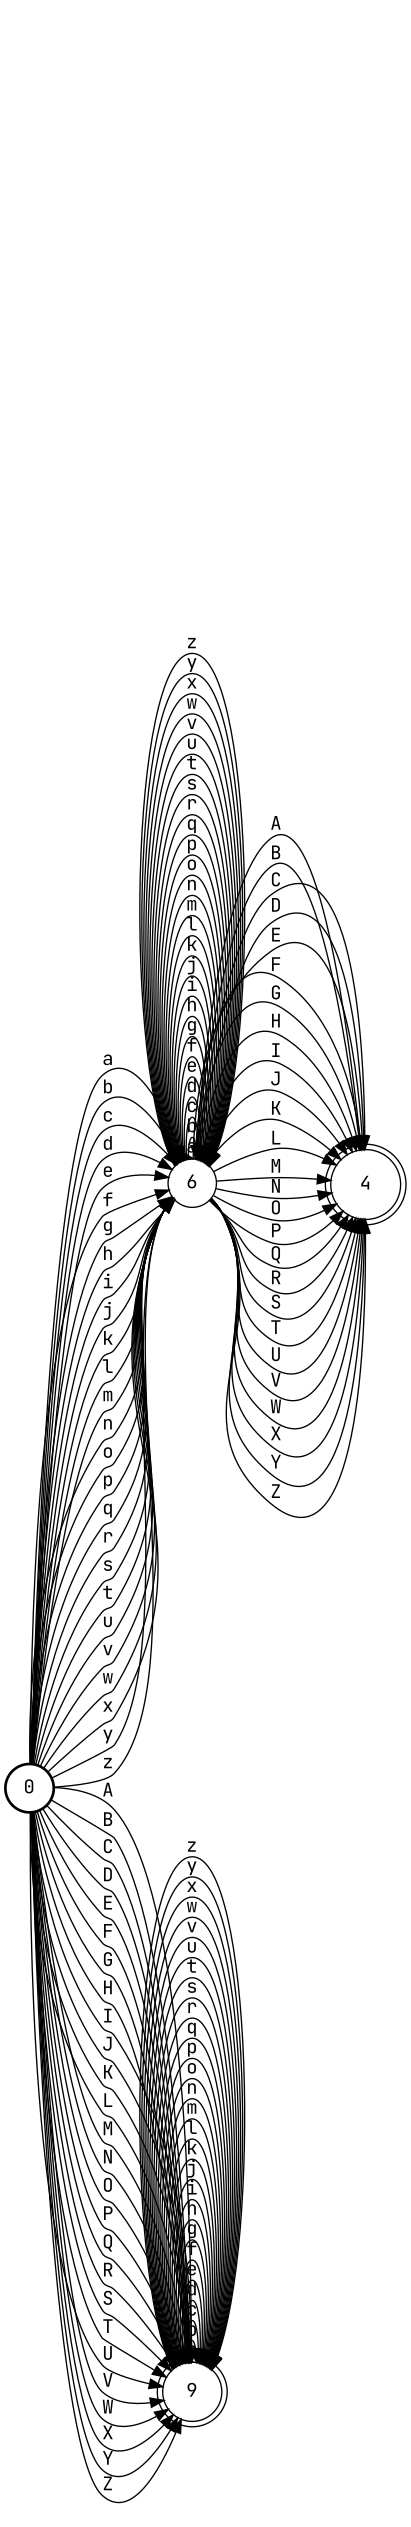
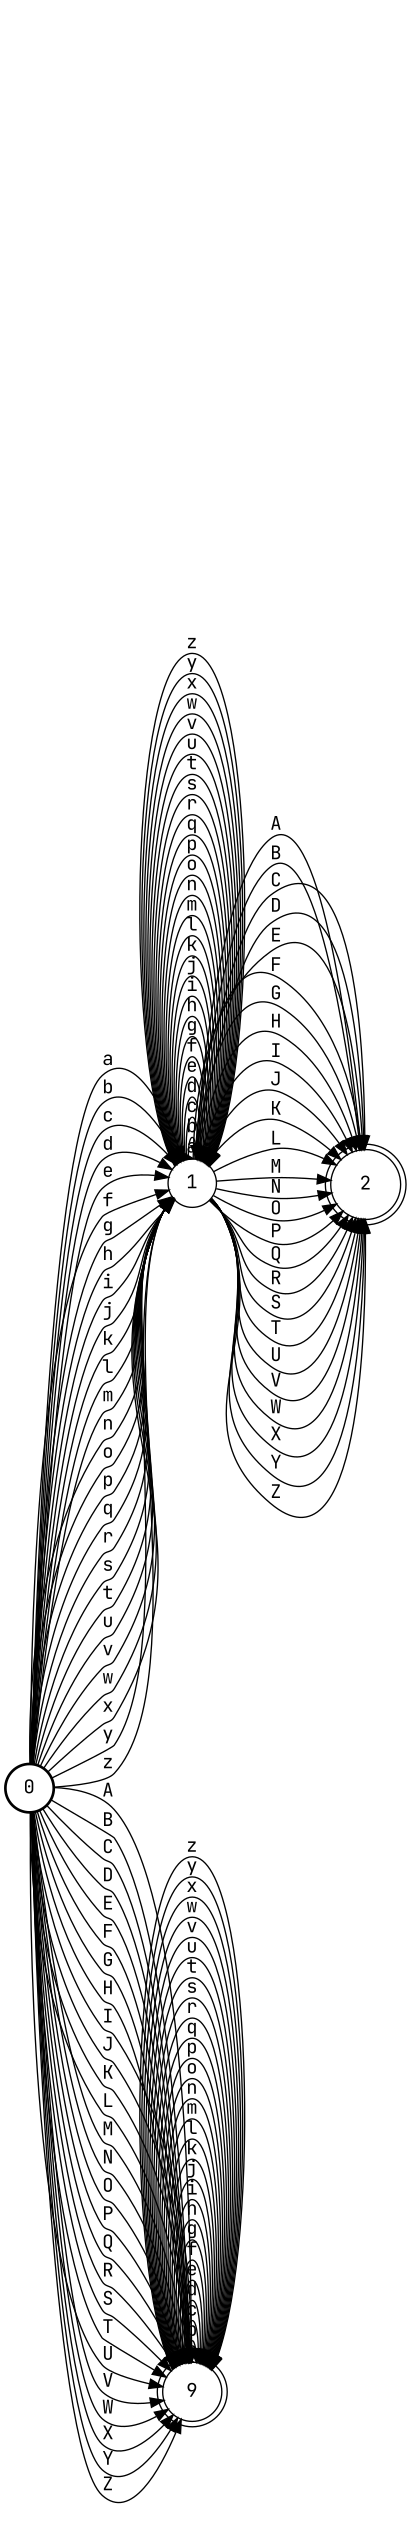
(192, 1183) -> (192, 1183)
(366, 1185) -> (366, 1185)
